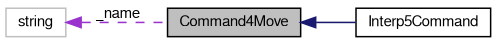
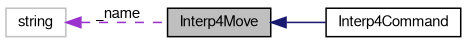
(234, 22) -> (219, 22)
(423, 22) -> (393, 22)
